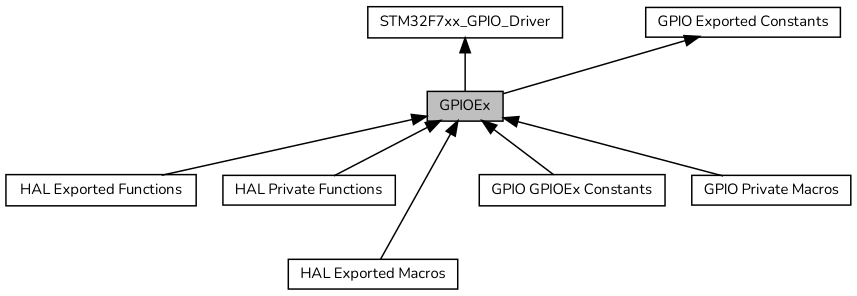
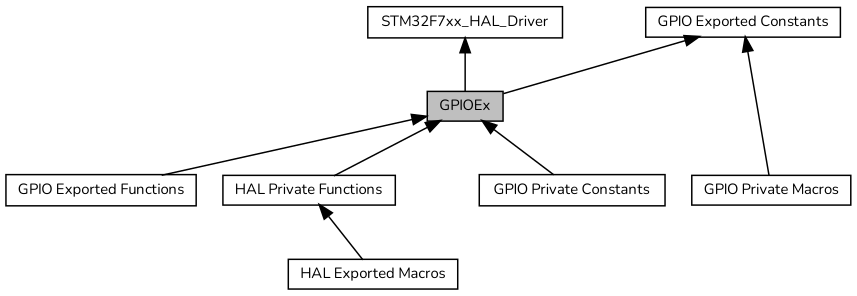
(465, 22) -> (465, 22)
(620, 149) -> (758, 114)
(101, 190) -> (101, 190)
(572, 190) -> (572, 190)
(415, 197) -> (346, 238)
